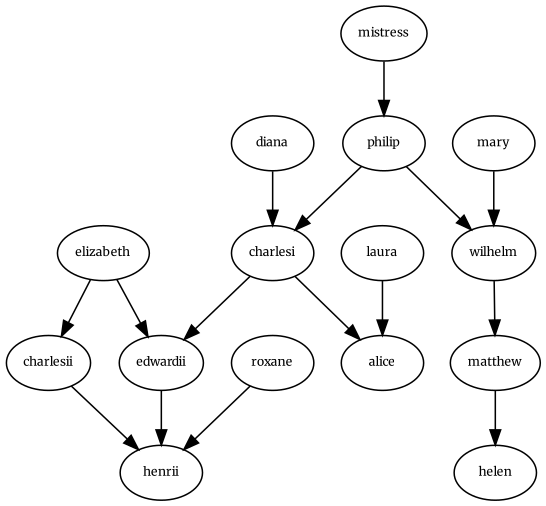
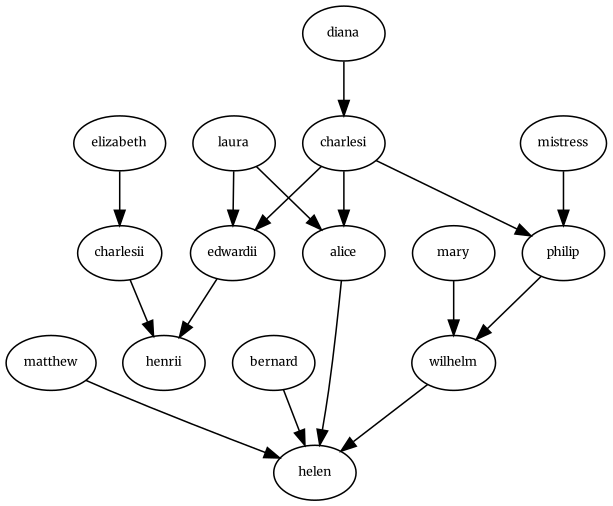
(334, 193) -> (447, 195)
(129, 301) -> (233, 191)
(494, 301) -> (390, 413)
none -> (333, 356)
(273, 363) -> none
none -> (274, 363)
